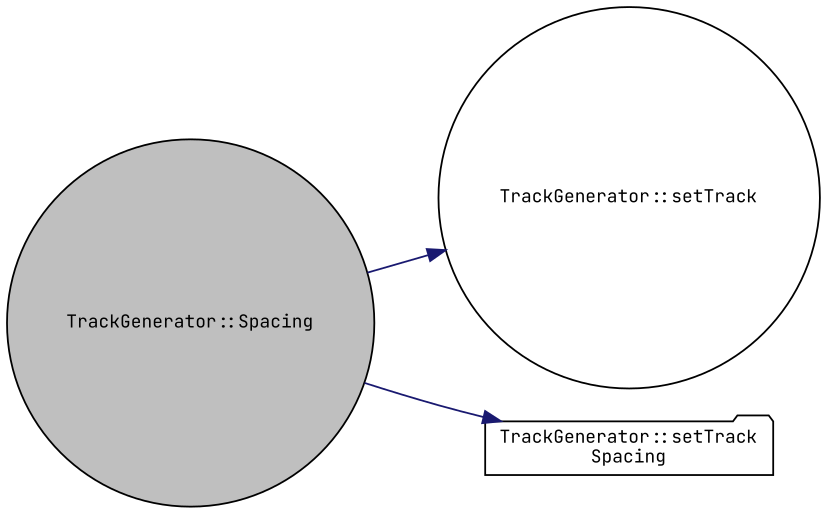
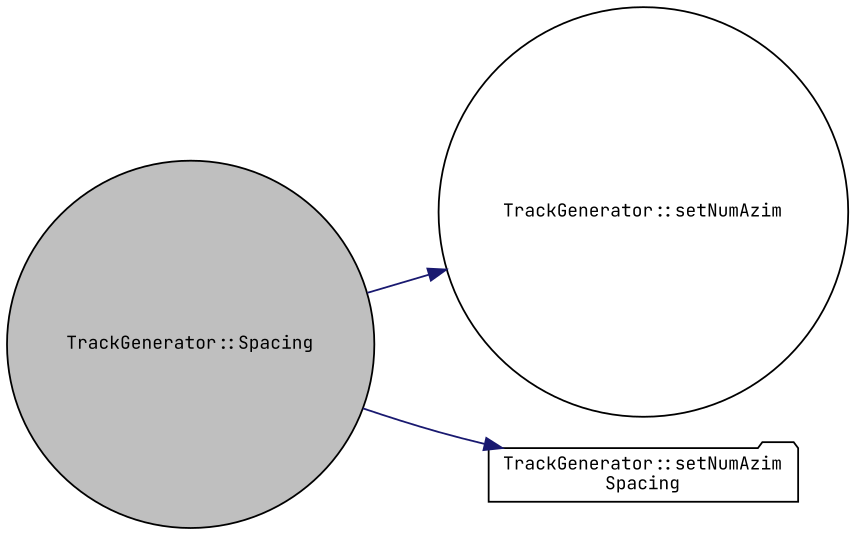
(629, 198) -> (643, 212)
(629, 448) -> (643, 475)
